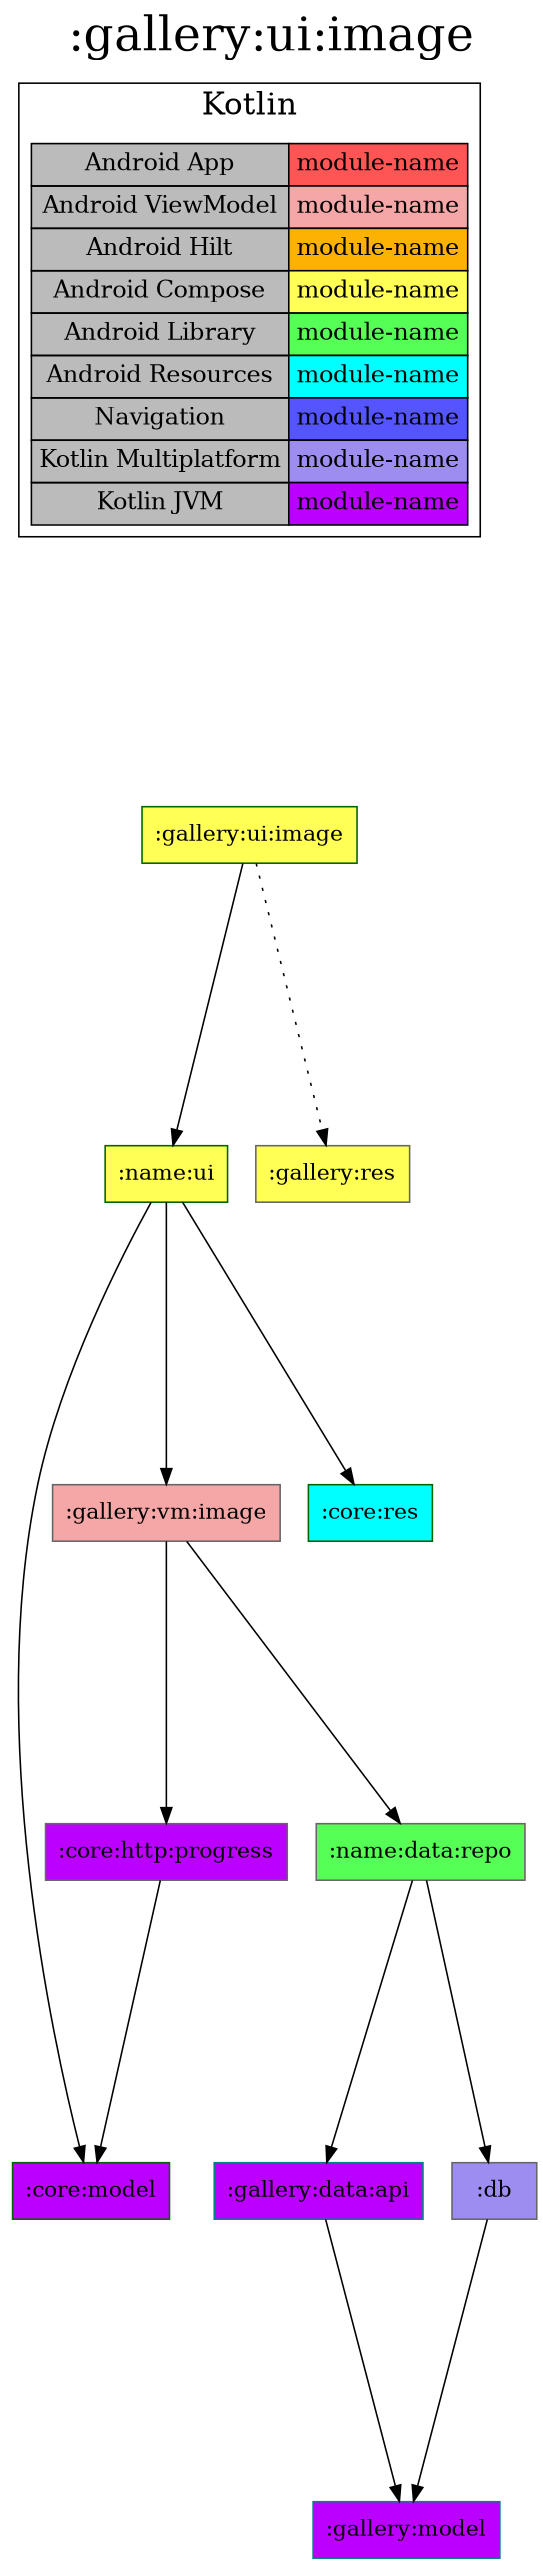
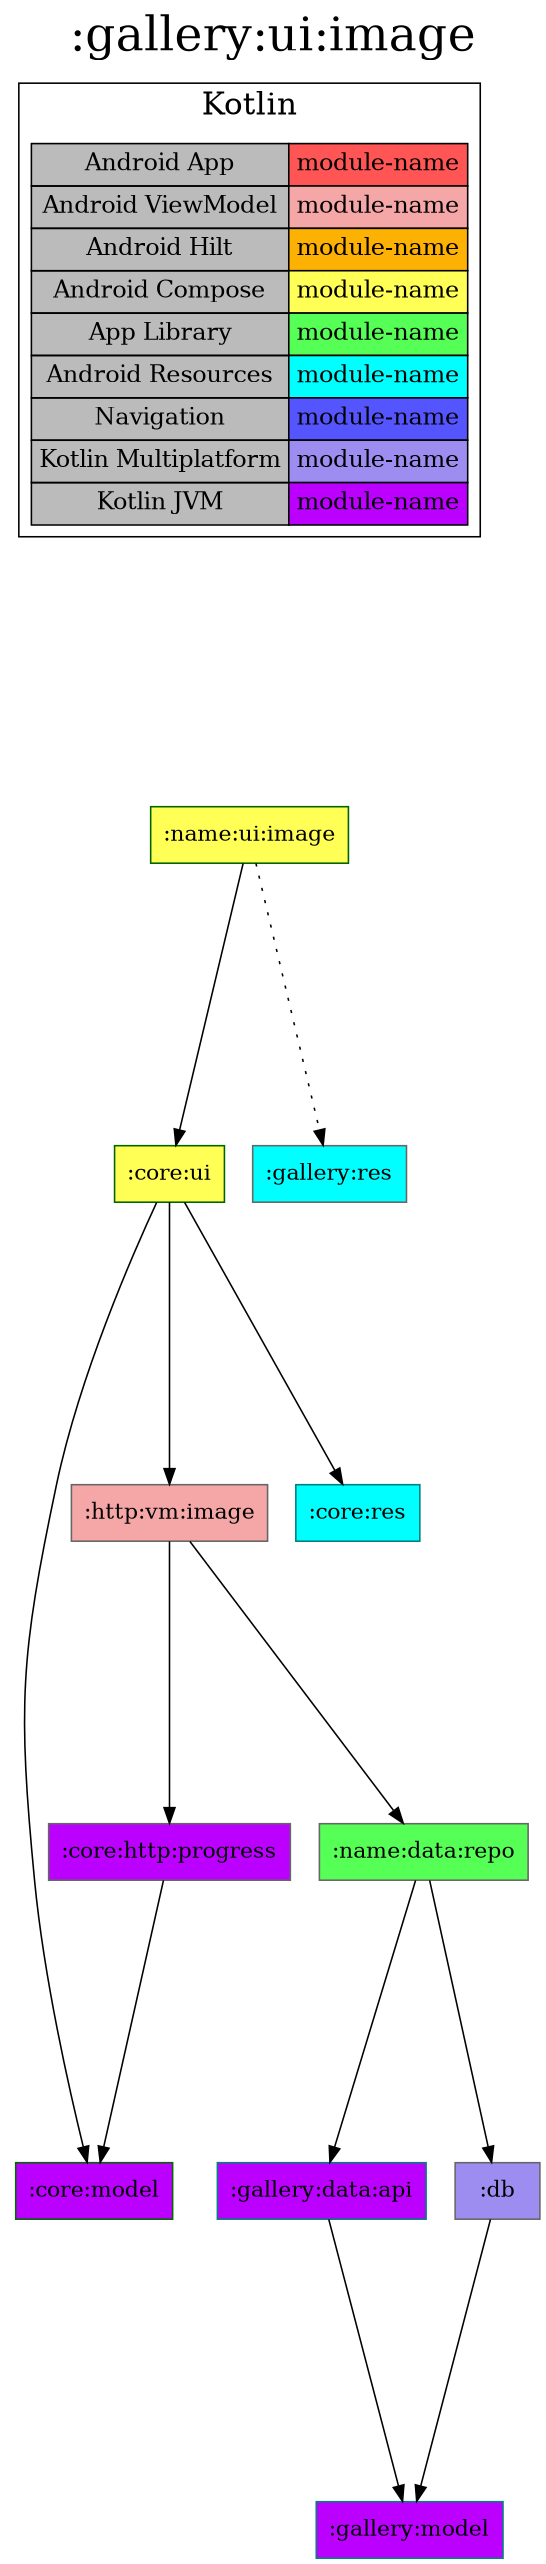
(160, 333) -> (160, 333)
(250, 835) -> (250, 835)
(166, 1174) -> (170, 1174)
(333, 1174) -> (330, 1174)
(166, 1513) -> (170, 1513)
(370, 1513) -> (358, 1513)
